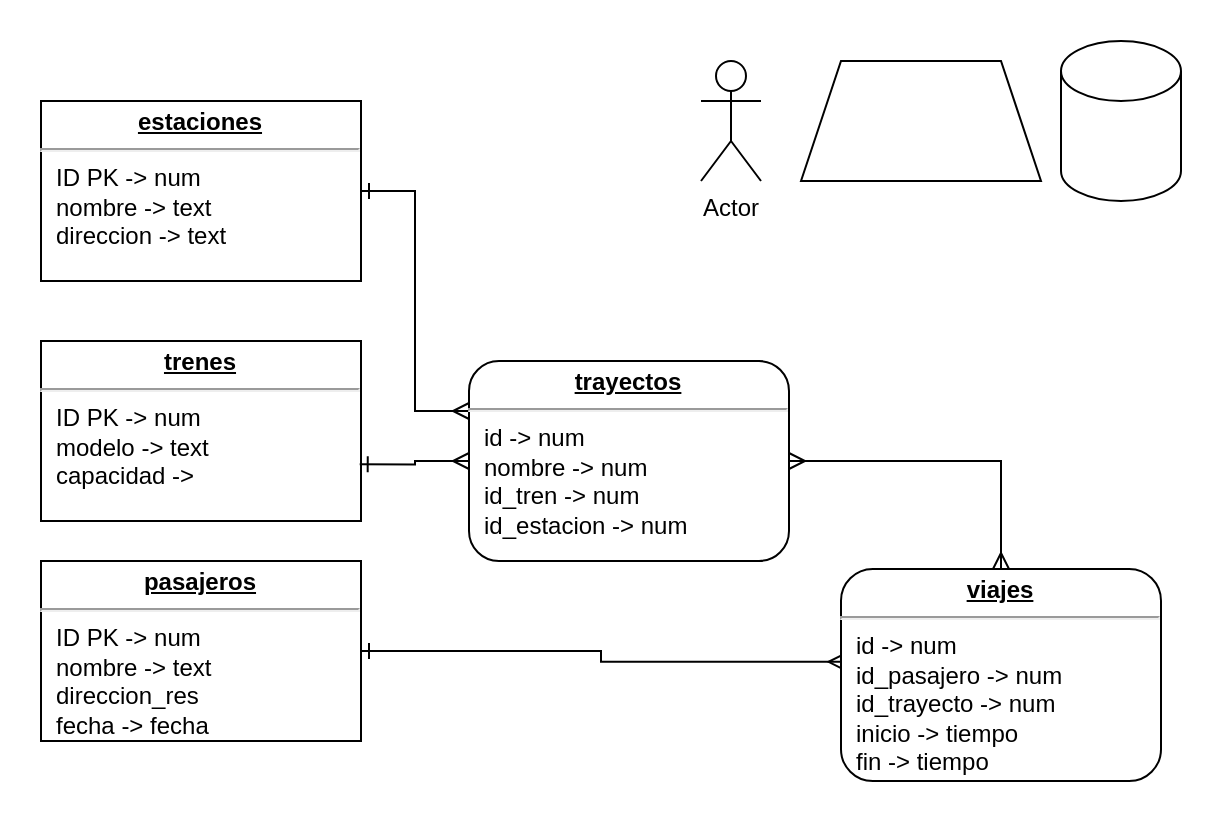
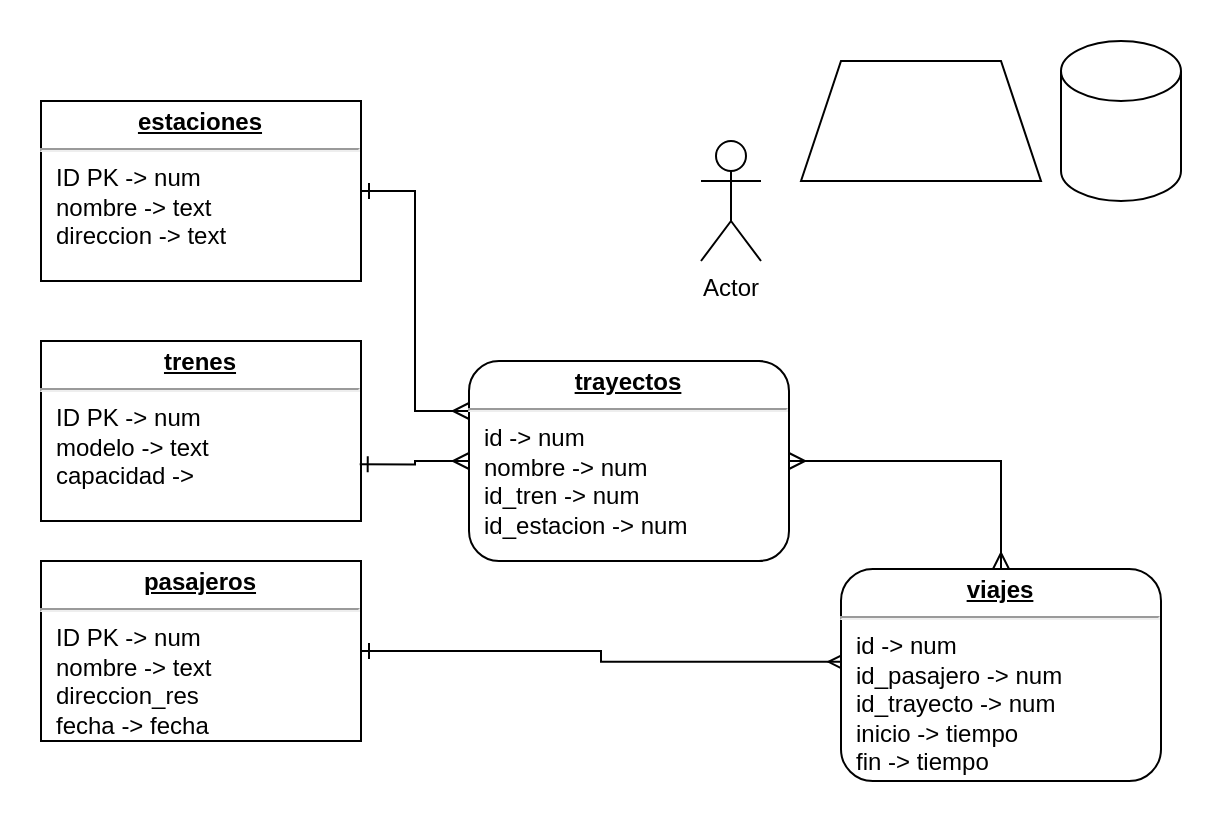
(731, 121) -> (731, 201)
